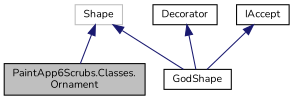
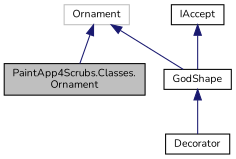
(99, 15) -> (97, 15)
(192, 52) -> (198, 117)
(75, 79) -> (75, 79)
